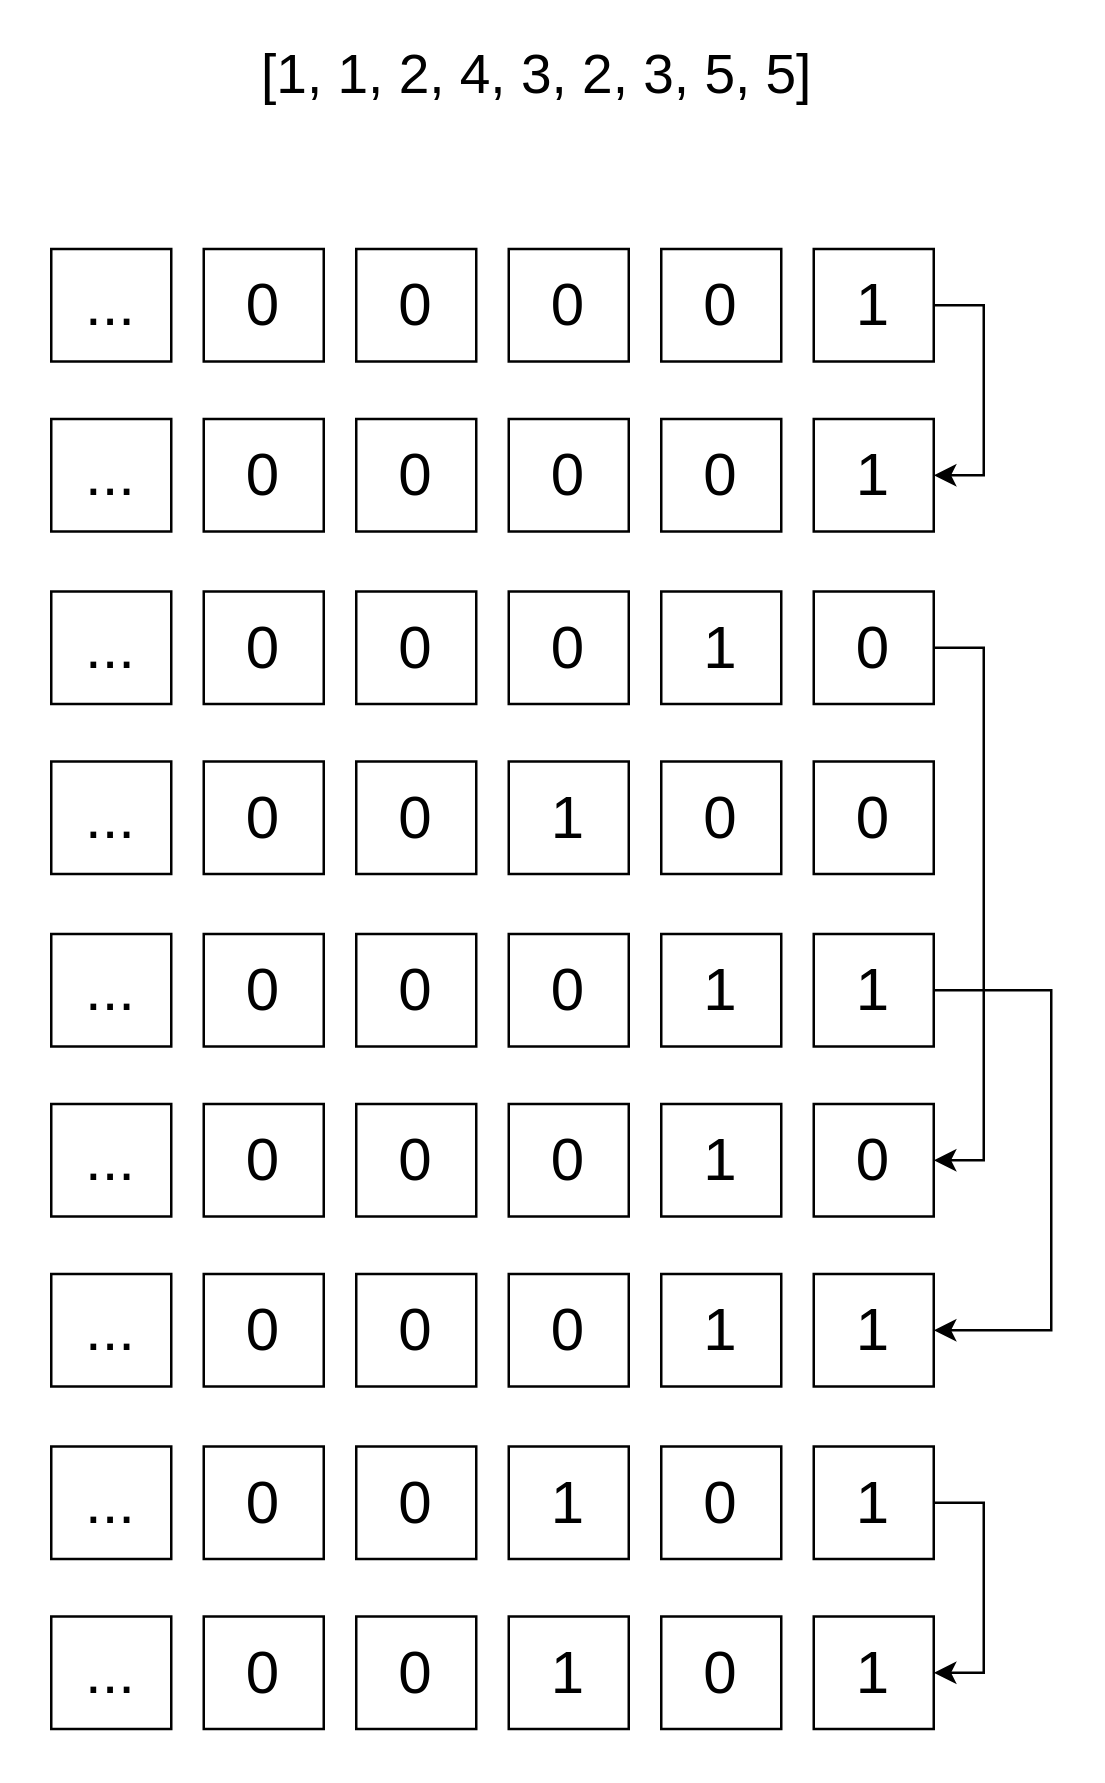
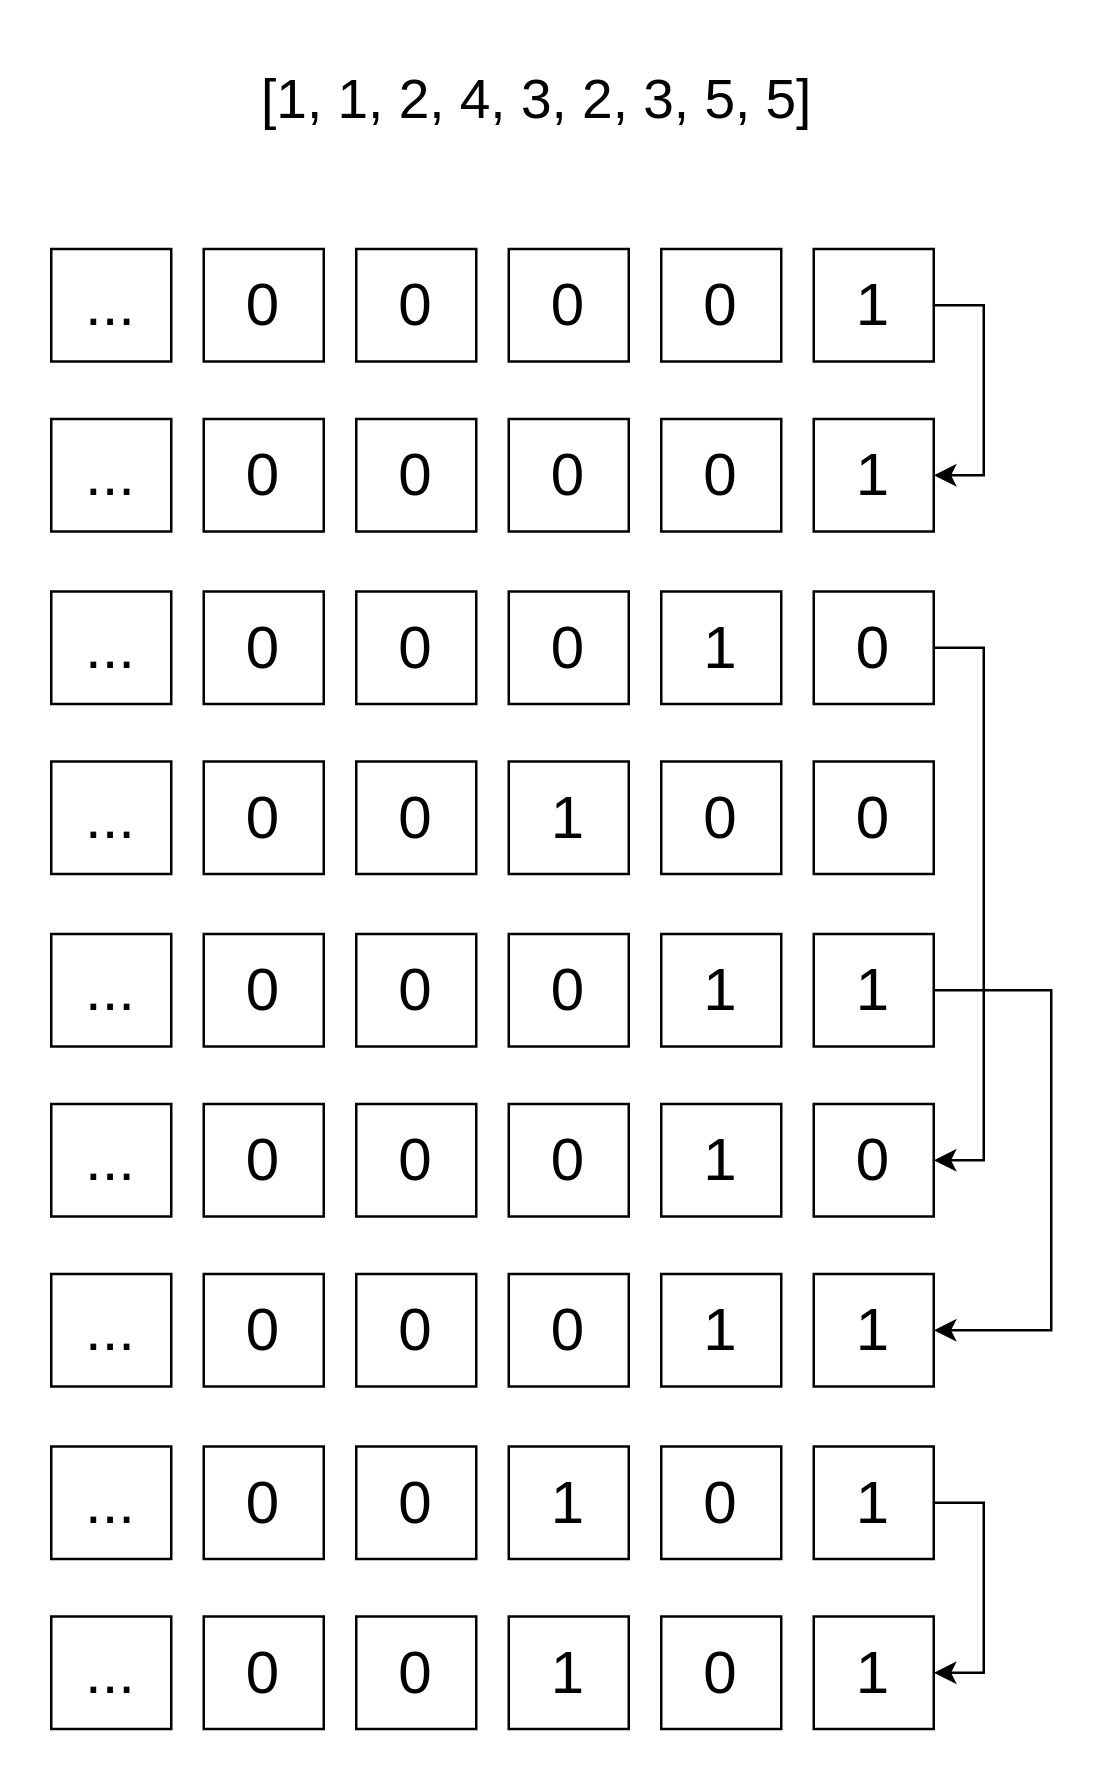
(538, 75) -> (538, 100)
